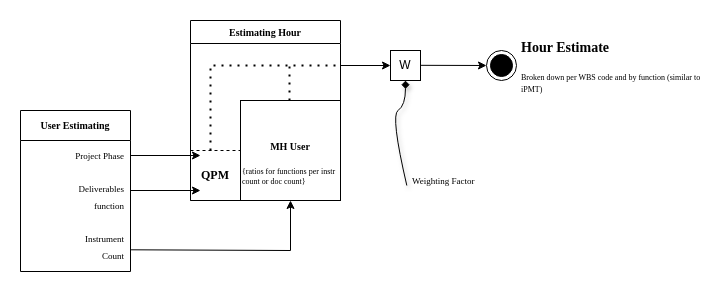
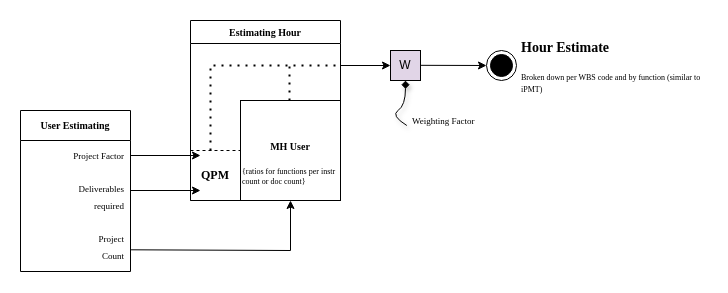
(406, 66) -> (406, 66)
(75, 156) -> (75, 156)
(447, 181) -> (447, 121)
(83, 197) -> (83, 197)
(85, 247) -> (97, 247)
